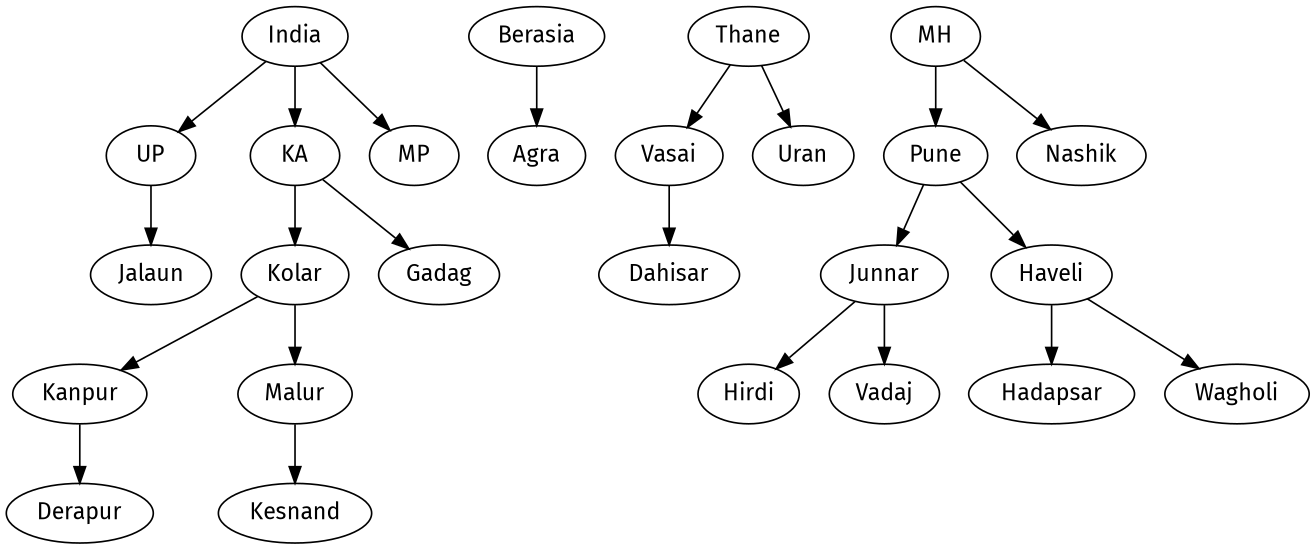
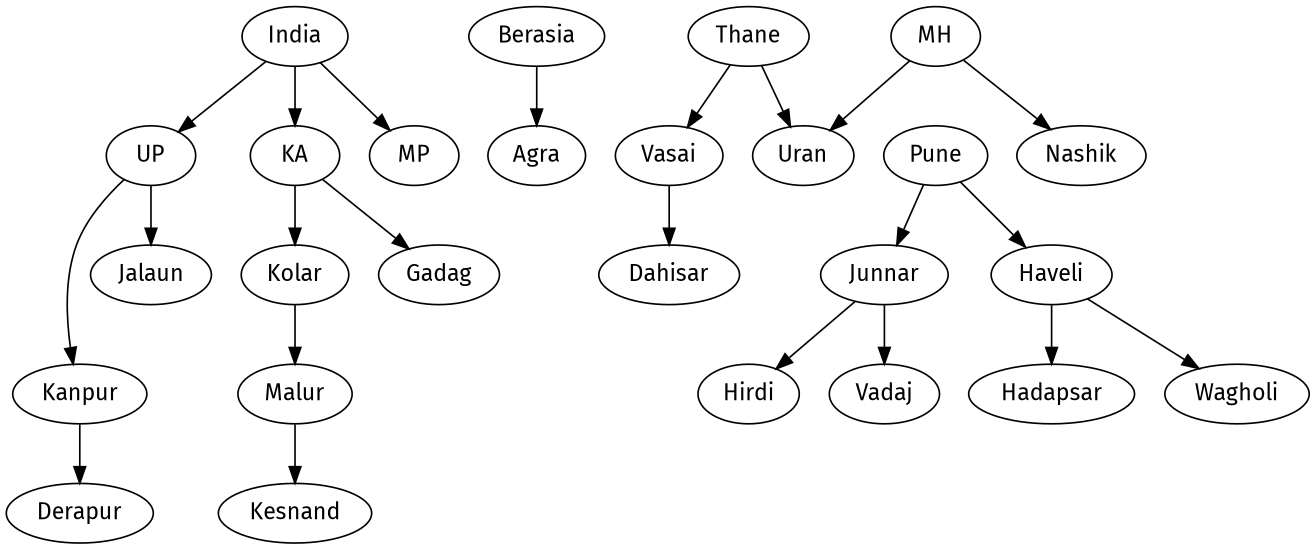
(936, 88) -> (876, 90)
(197, 329) -> (73, 256)
